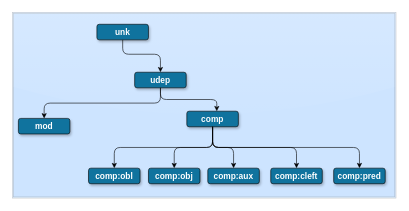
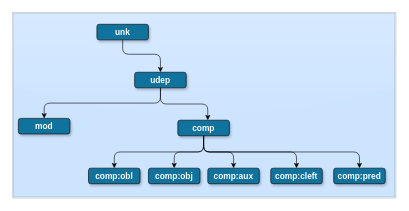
(213, 119) -> (204, 128)
